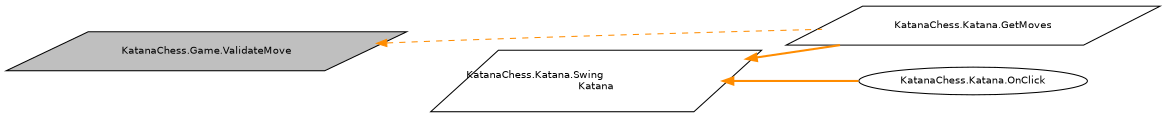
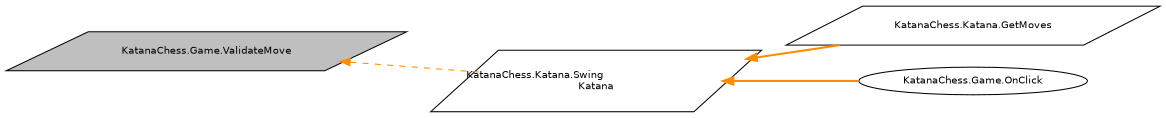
(605, 35) -> (414, 67)
(973, 81) -> (973, 81)
